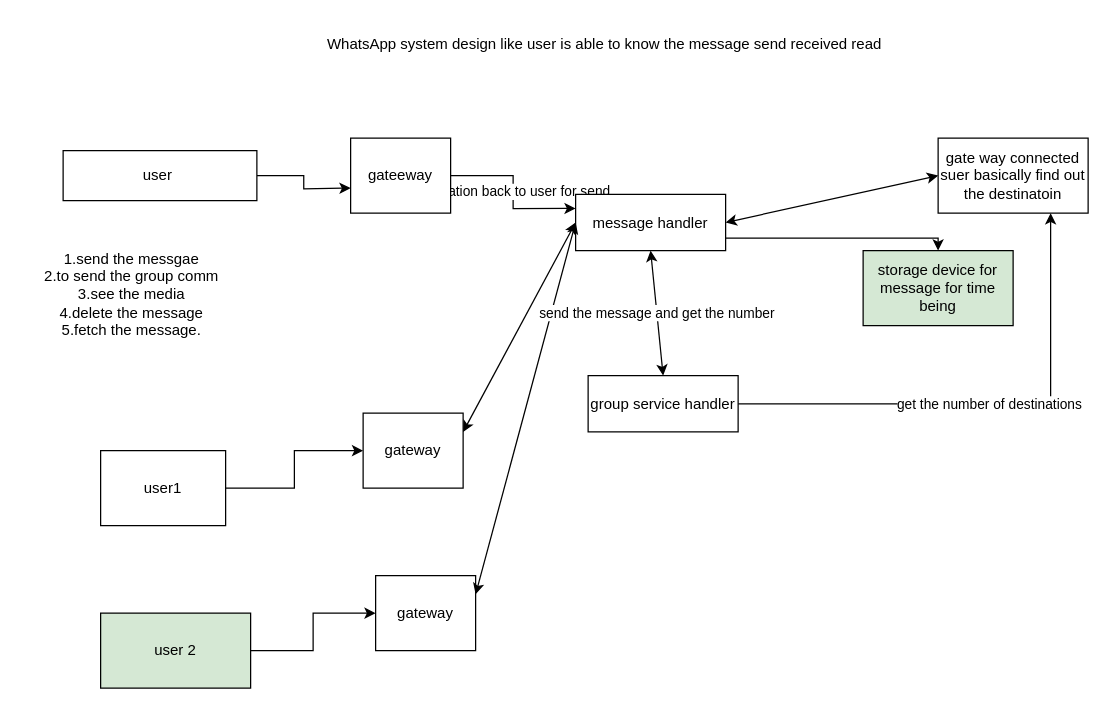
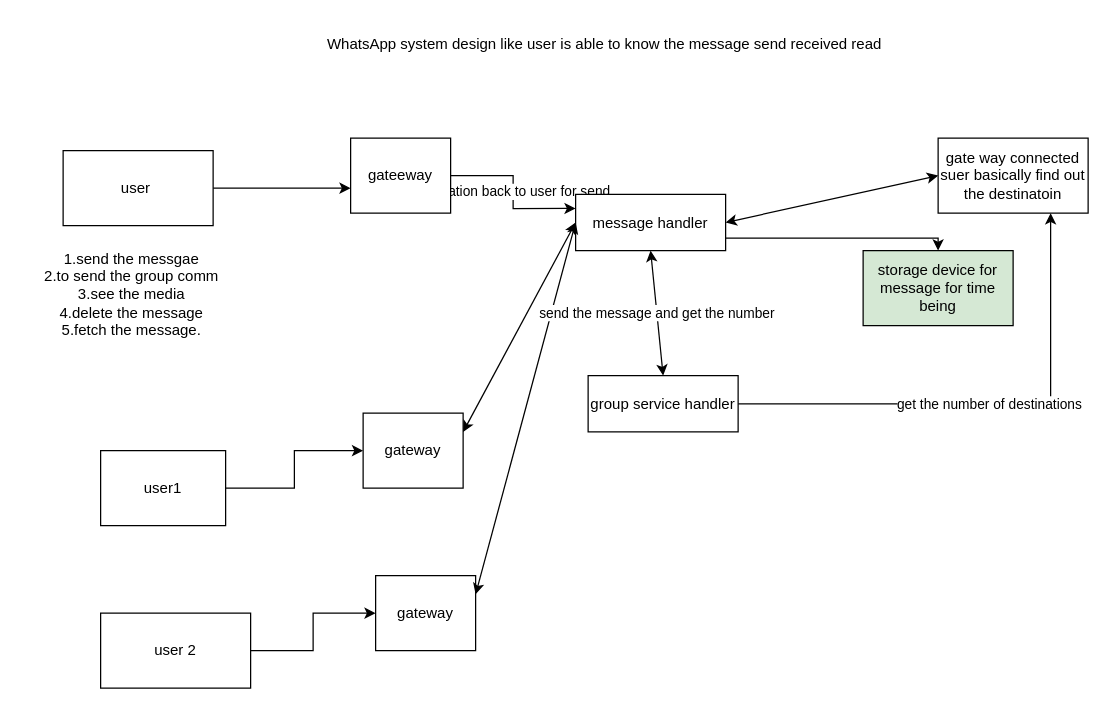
(160, 176) -> (138, 188)
(176, 651) -> (176, 651)
